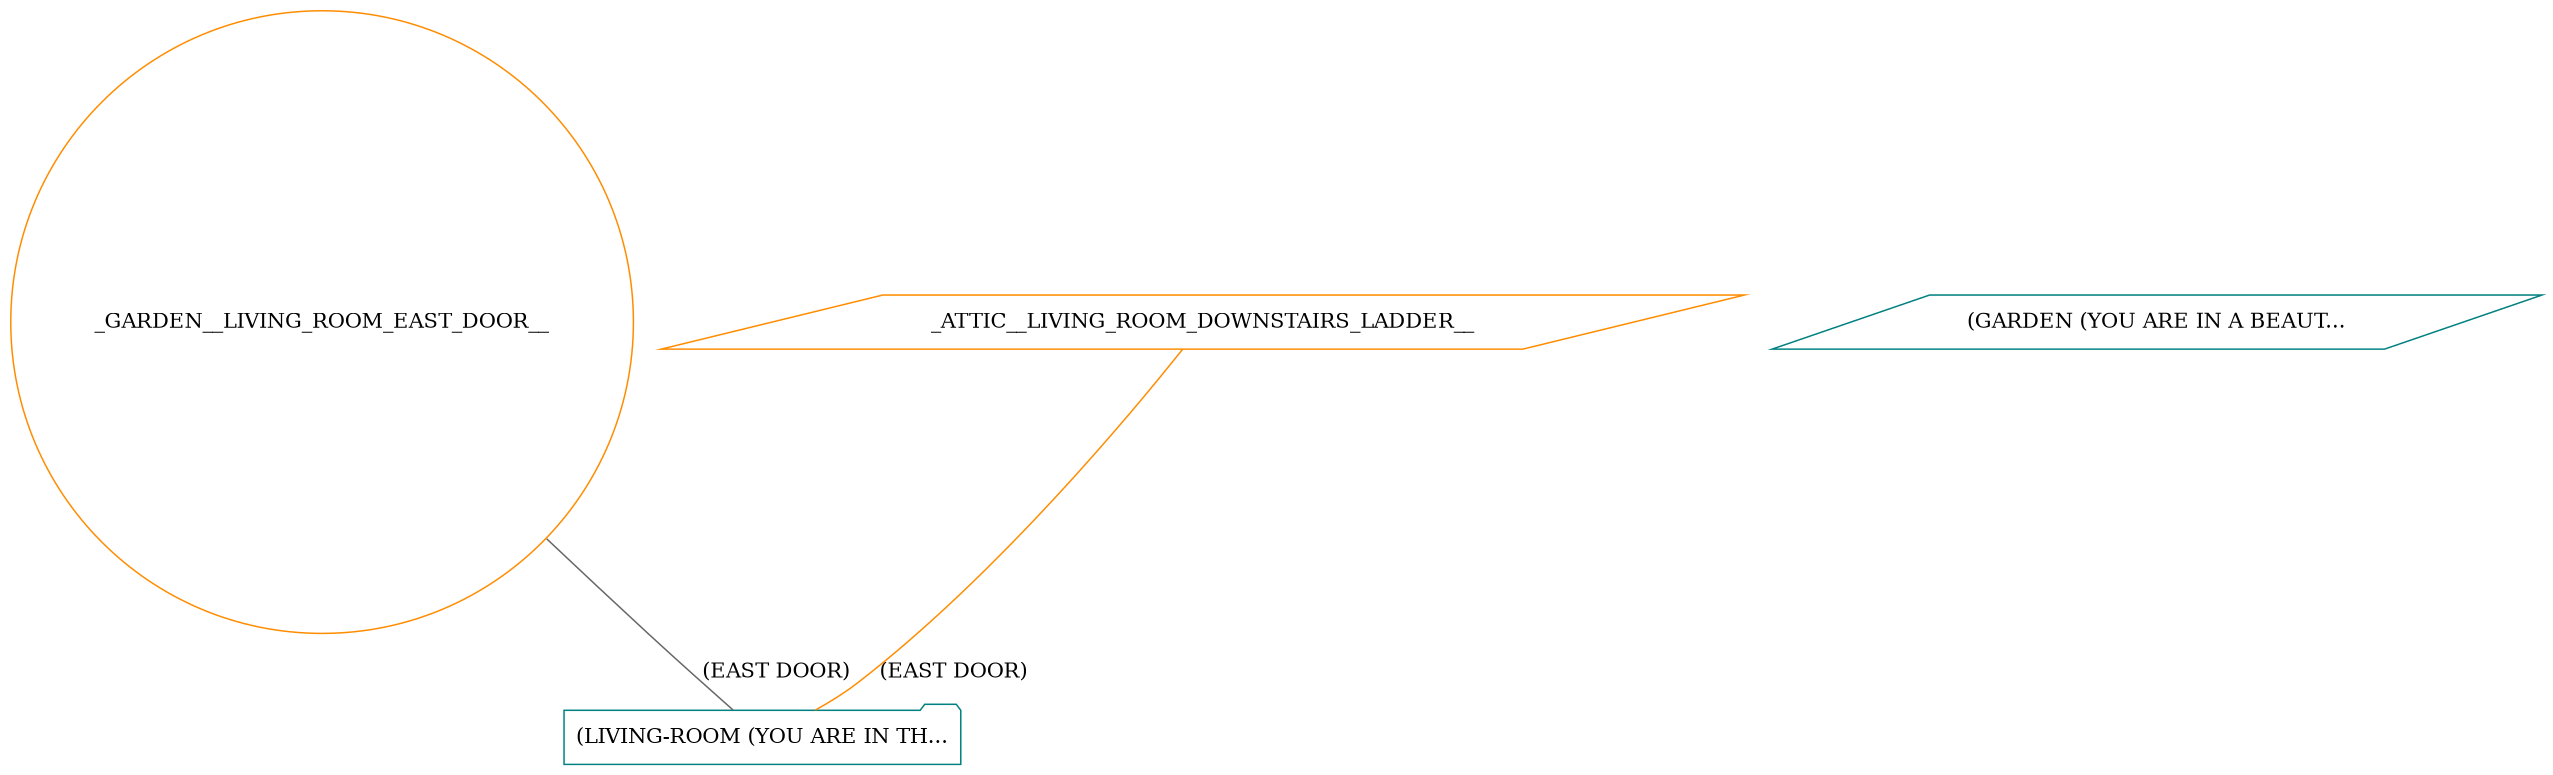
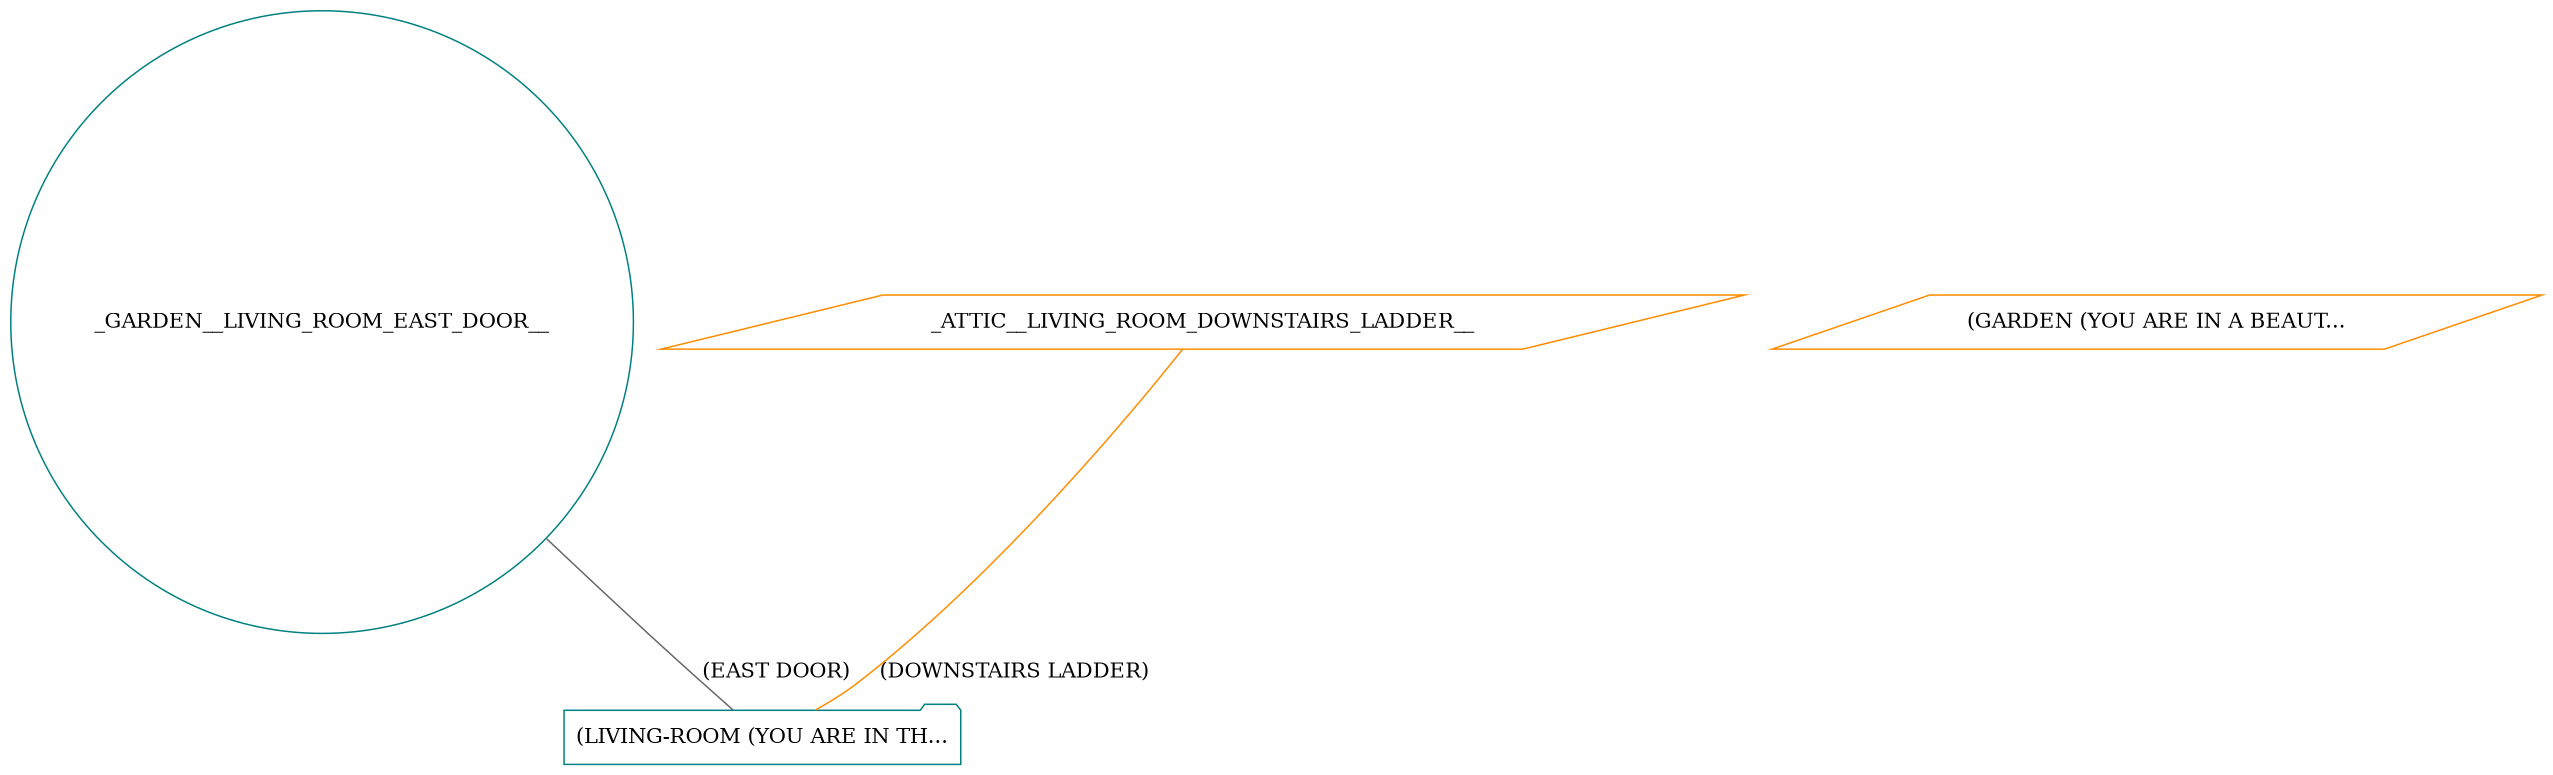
(322, 322) -> (322, 322)
(2157, 322) -> (2157, 322)
(954, 672) -> (1015, 672)
